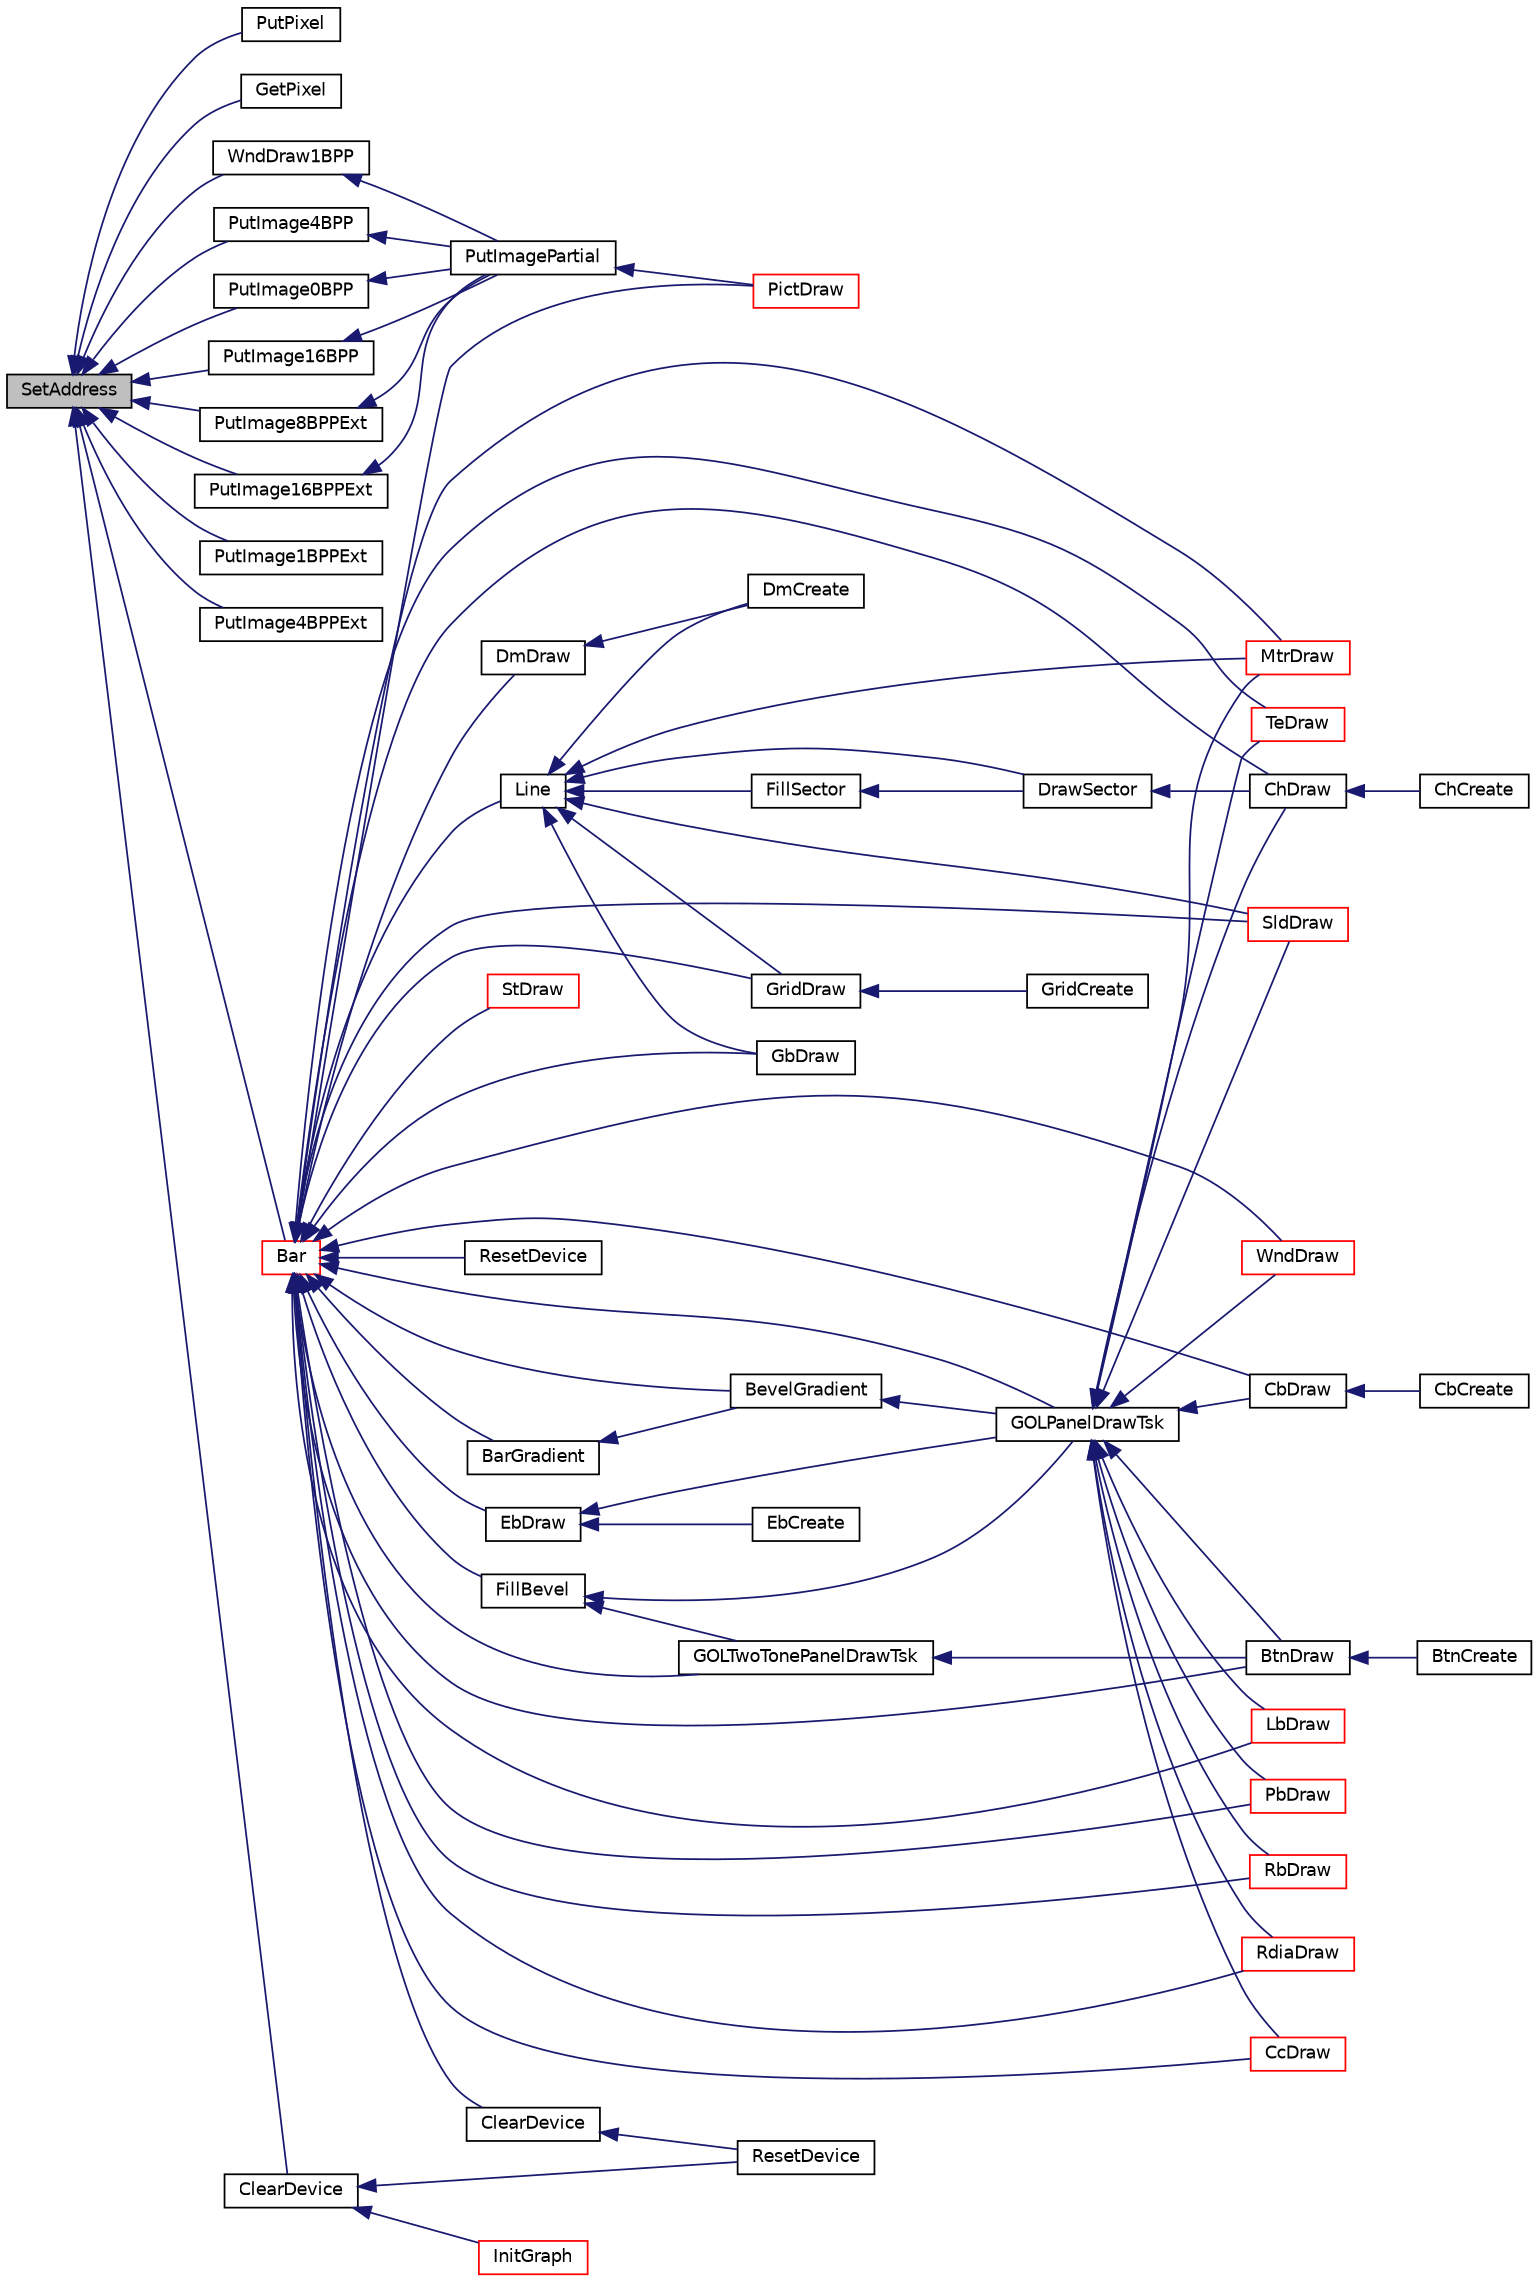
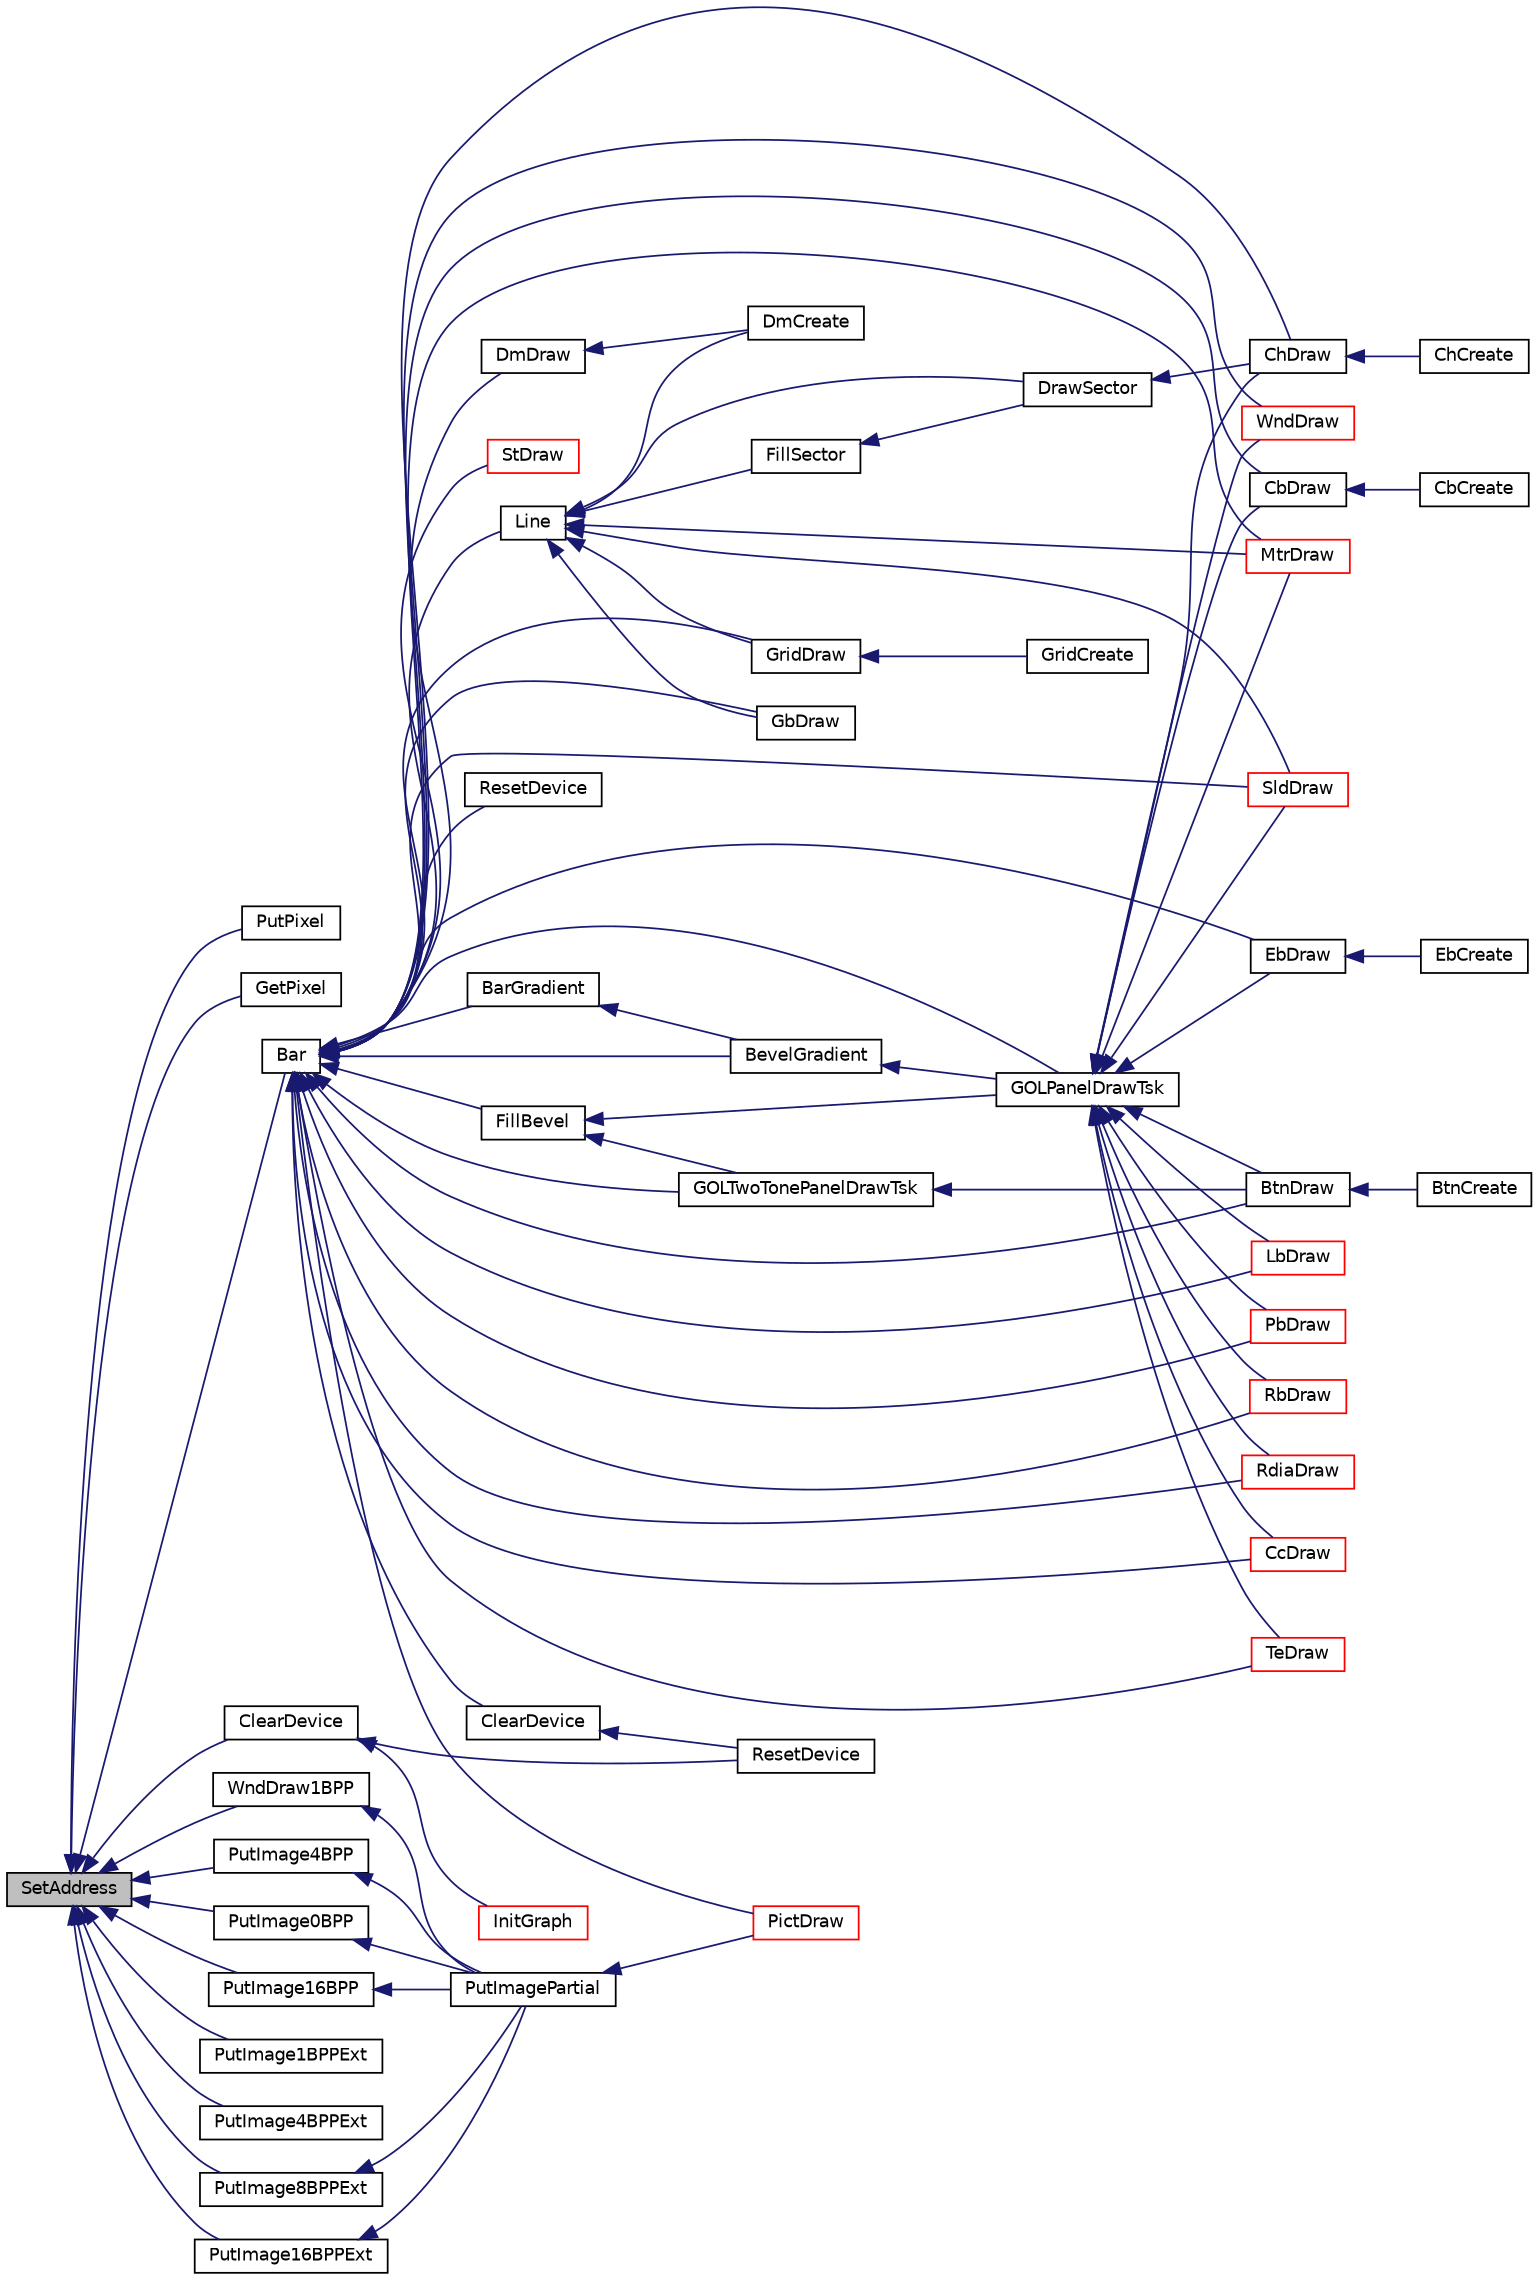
(291, 1258) -> (291, 1056)
(796, 1469) -> (1200, 1018)
